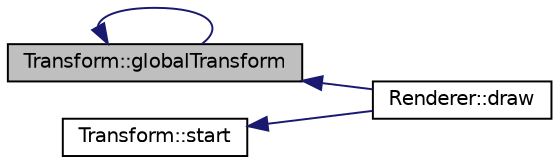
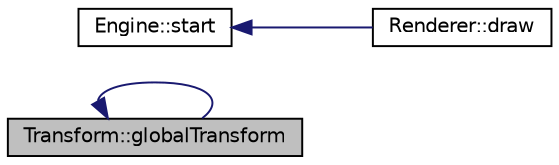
(347, 86) -> none
(155, 137) -> (155, 27)
